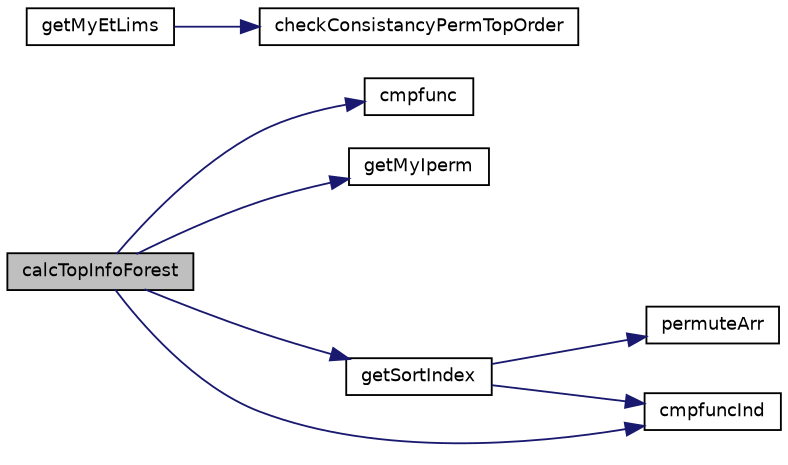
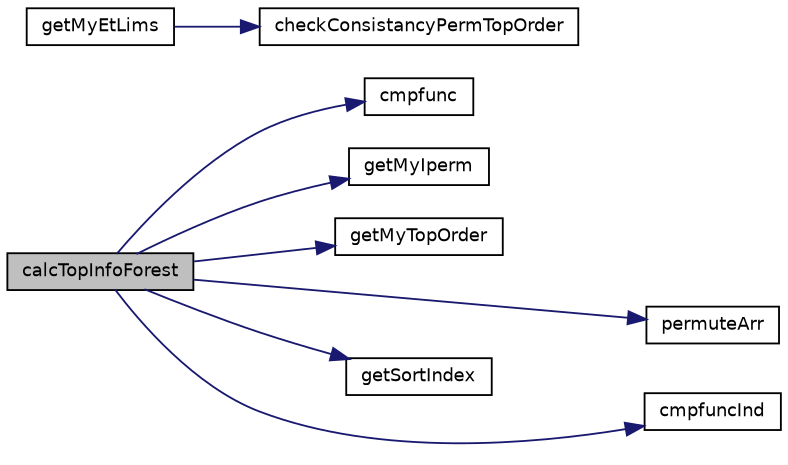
none -> (419, 237)
(560, 352) -> (411, 299)
(559, 393) -> none
